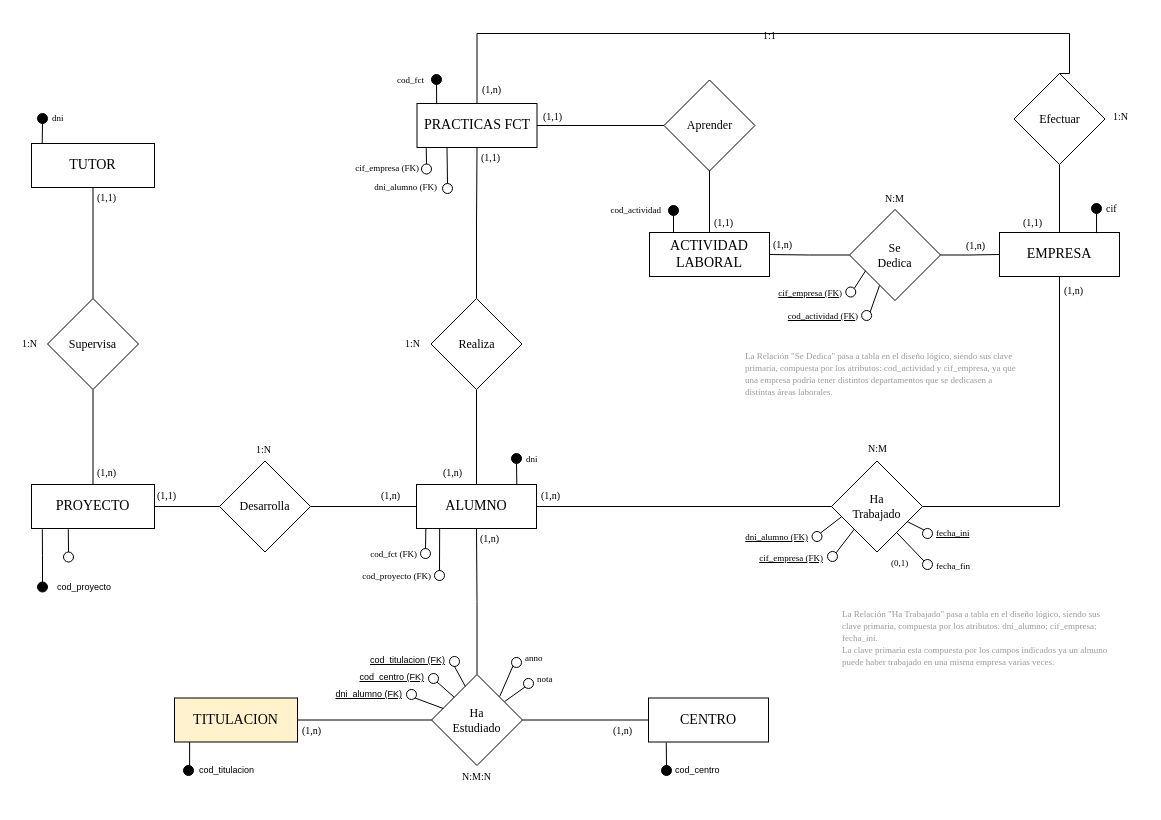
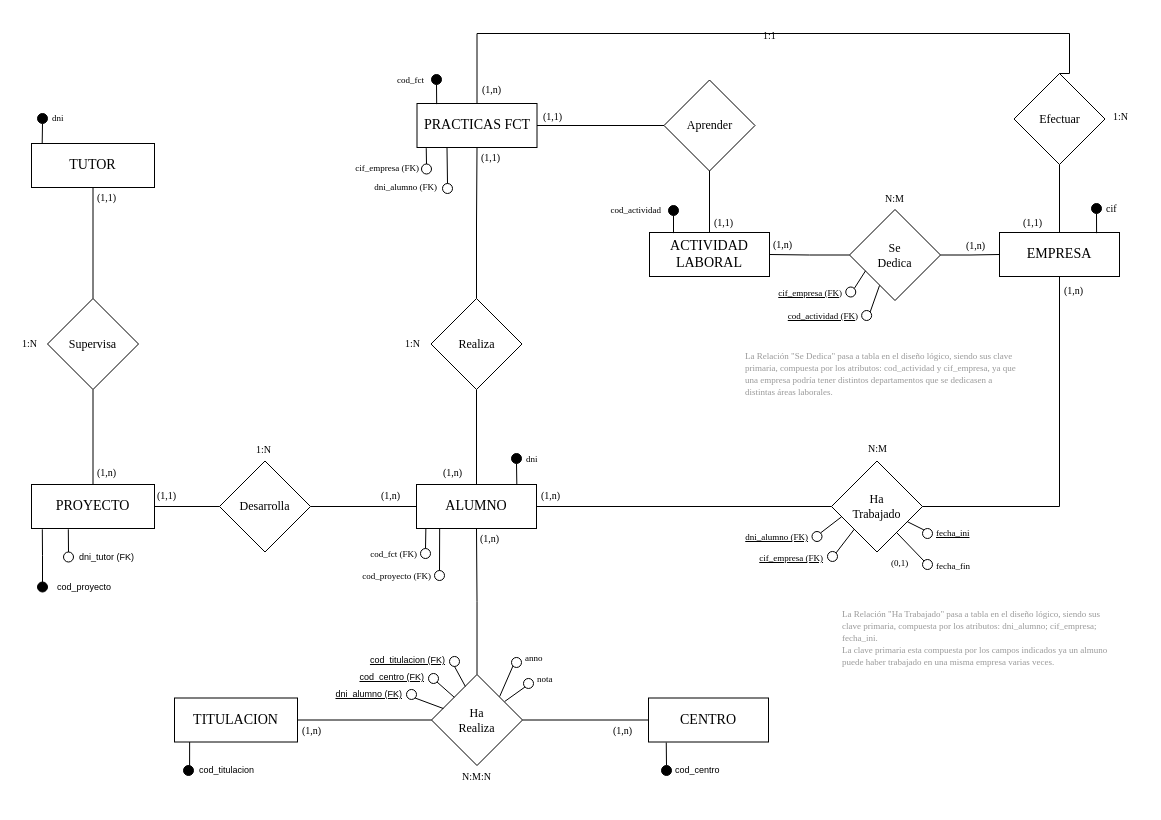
none -> (108, 557)
(236, 720) -> (236, 720)
(477, 721) -> (477, 721)
